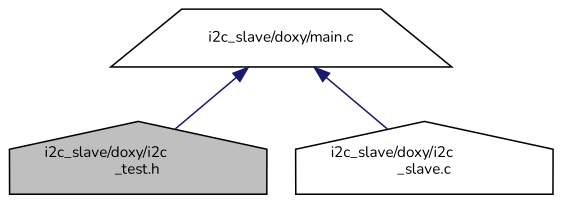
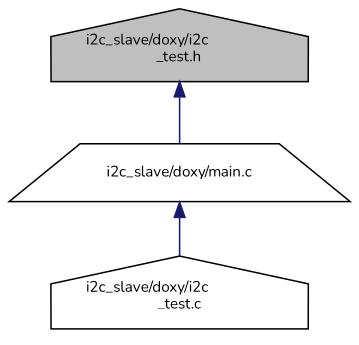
(206, 103) -> (180, 120)
(424, 162) -> (180, 296)
